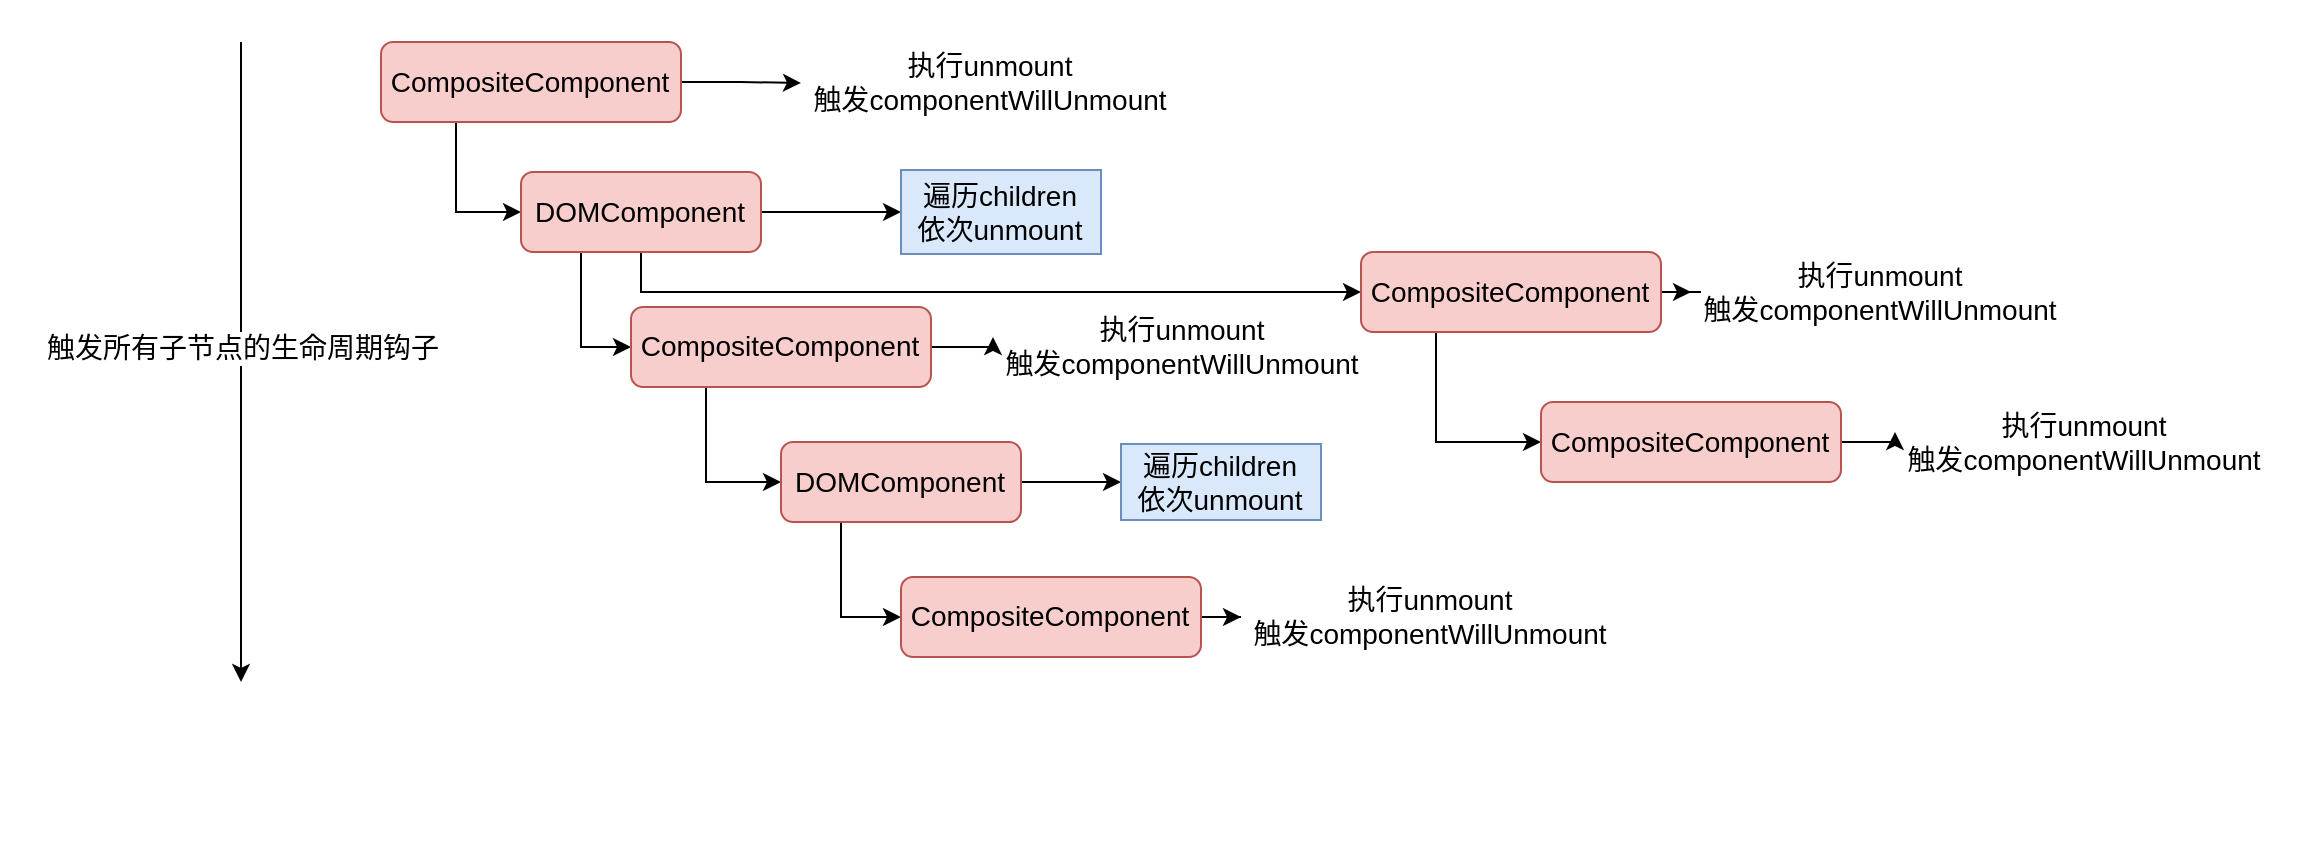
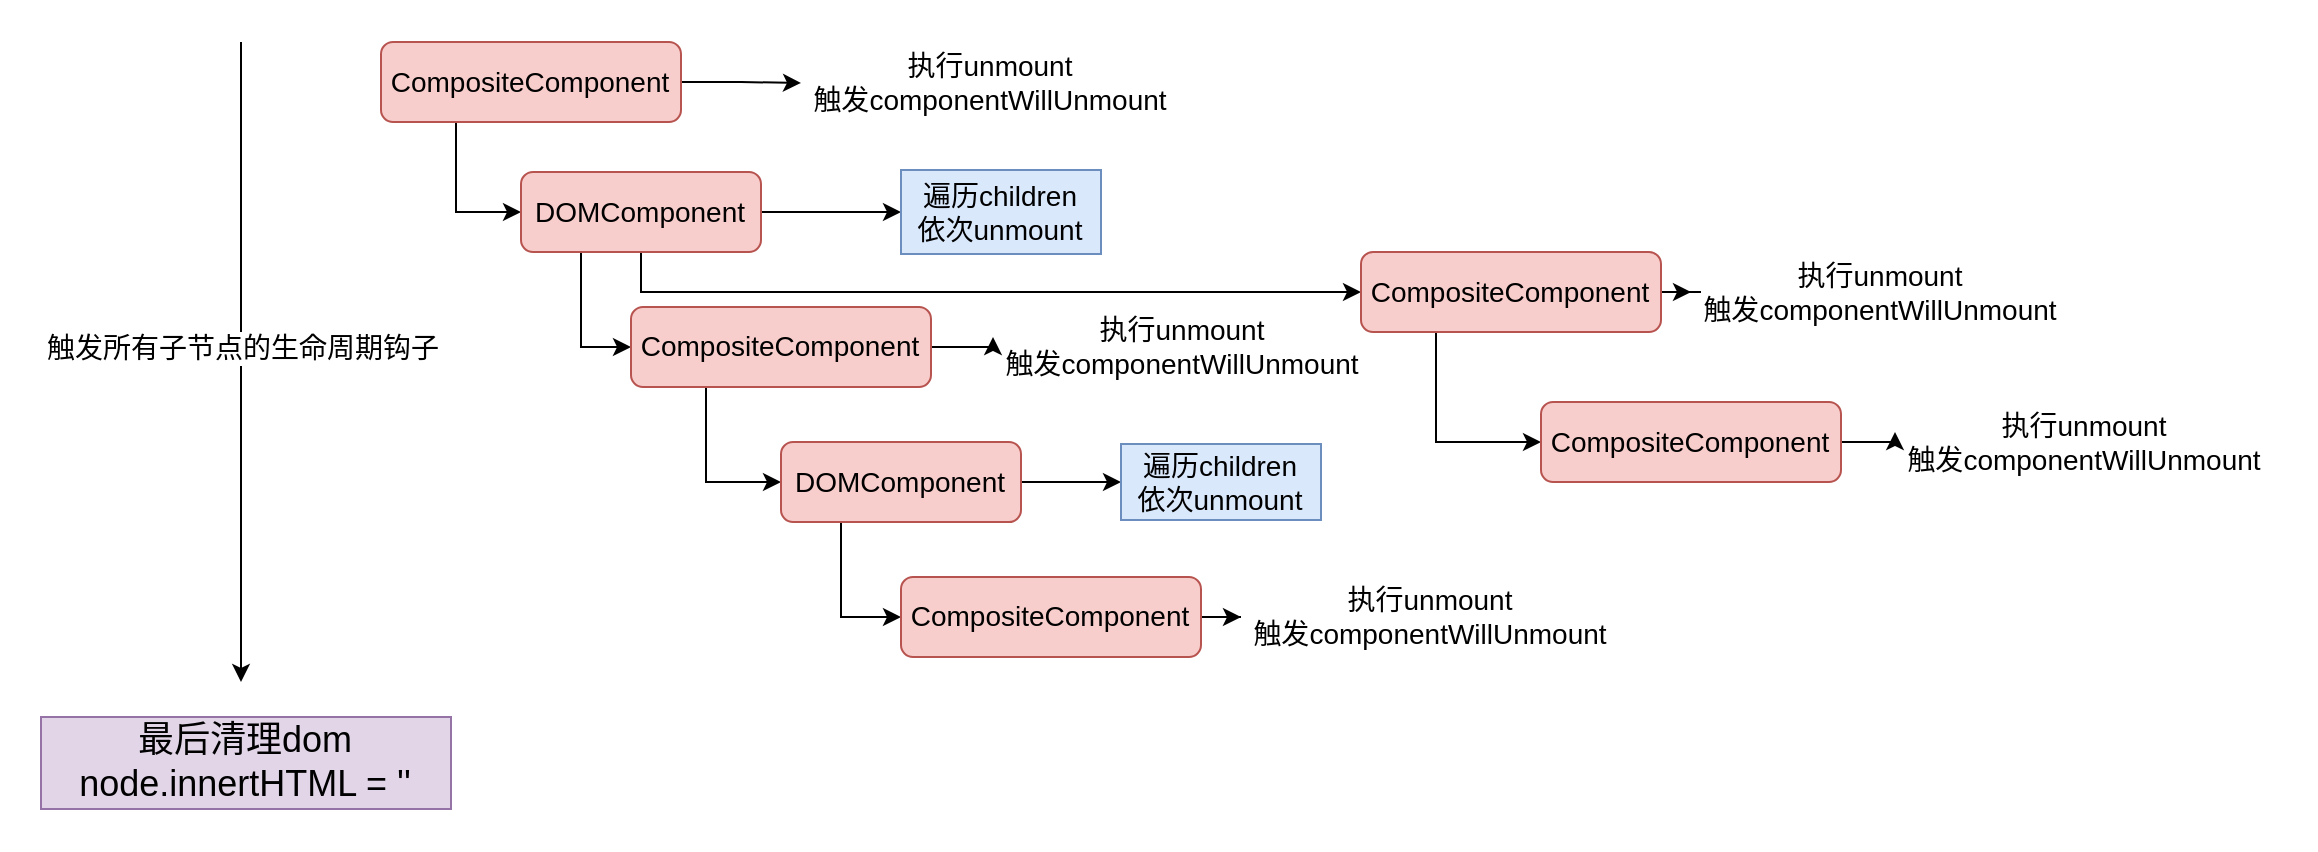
none -> (246, 763)
